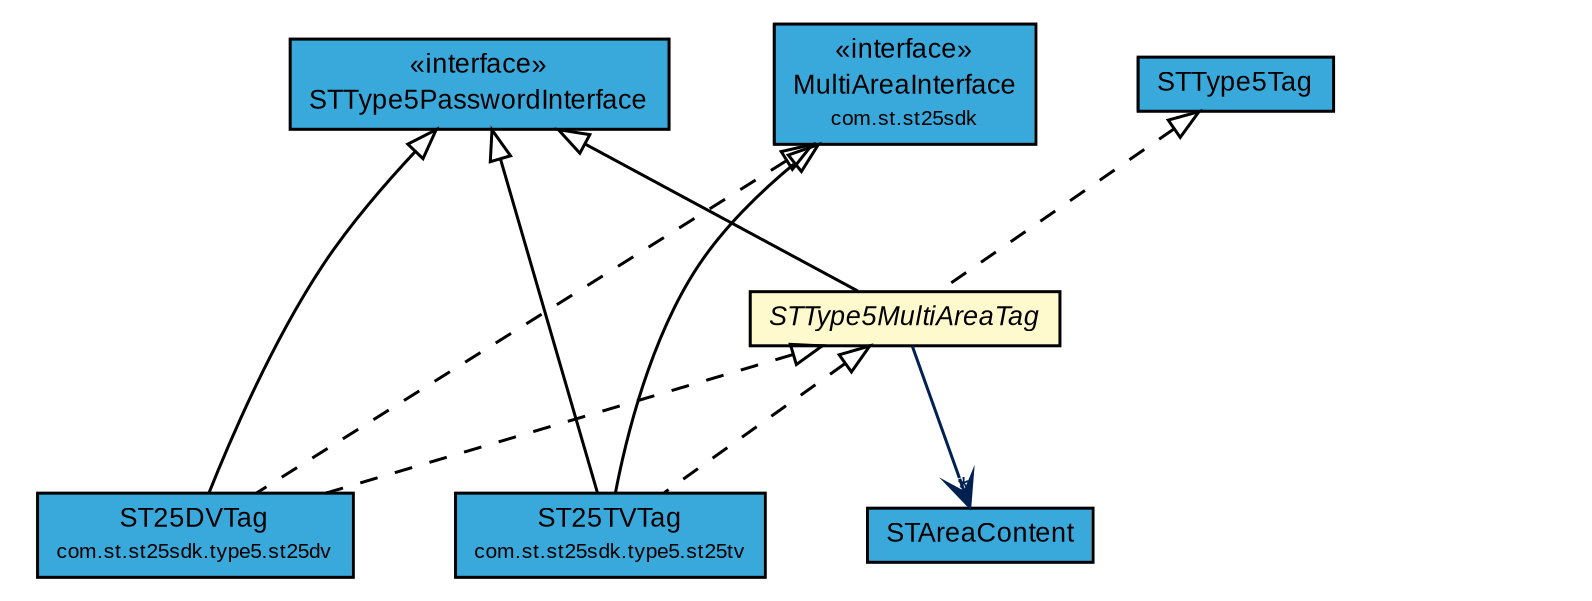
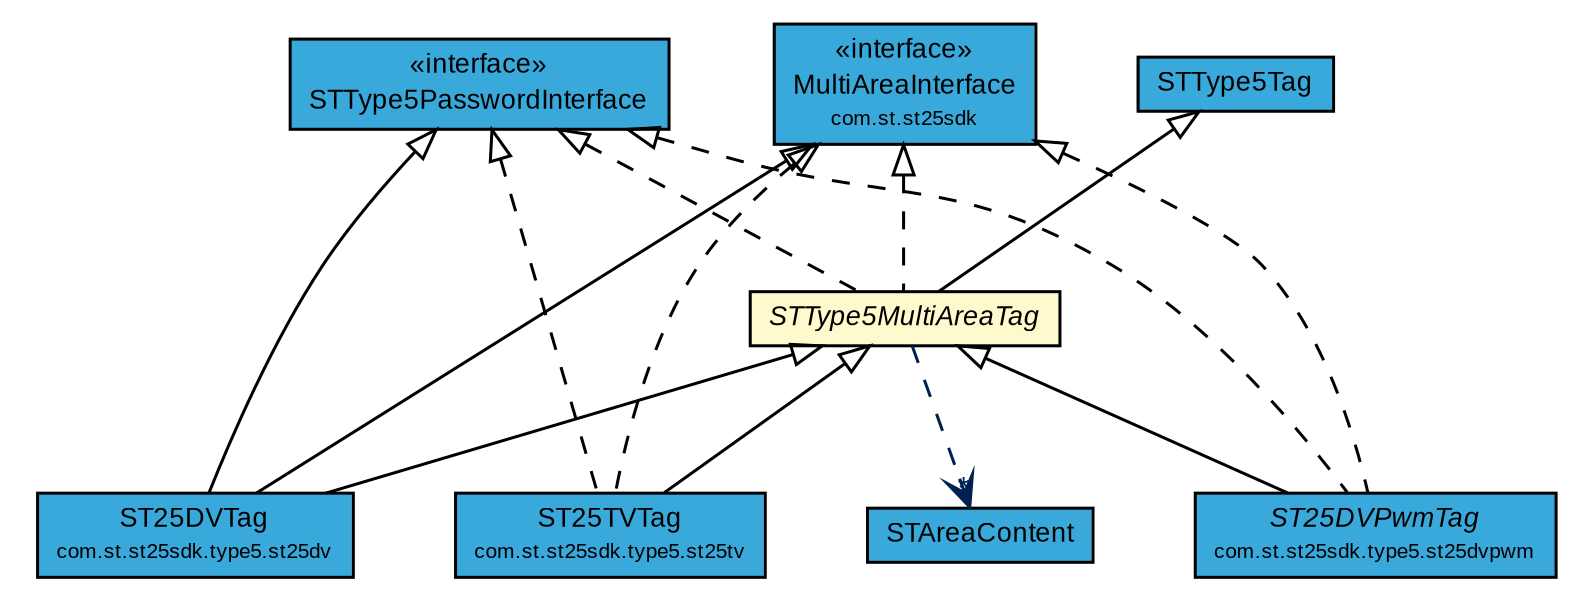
(1056, 210) -> (1056, 210)
(749, 232) -> (749, 232)
none -> (904, 233)
(673, 311) -> (673, 311)
(521, 327) -> (521, 327)
(551, 334) -> (551, 334)
(936, 412) -> (936, 412)
(548, 427) -> (548, 427)
(755, 428) -> (755, 428)
none -> (1376, 535)
